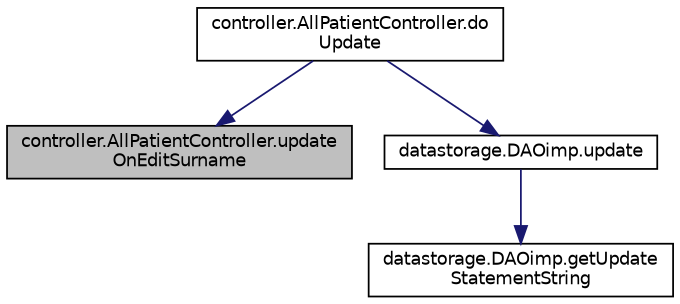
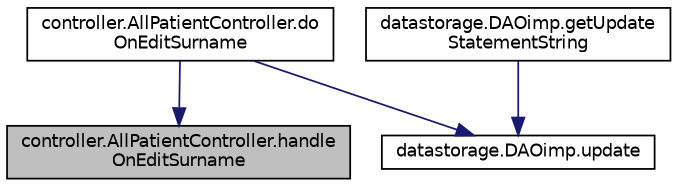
(350, 34) -> (180, 34)
(179, 152) -> (179, 152)
(521, 198) -> (518, 89)
